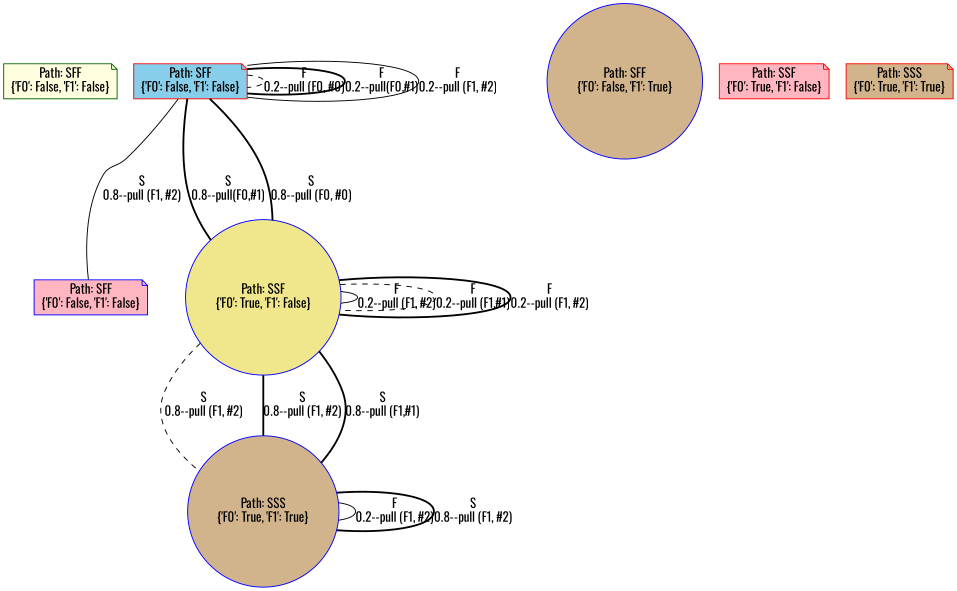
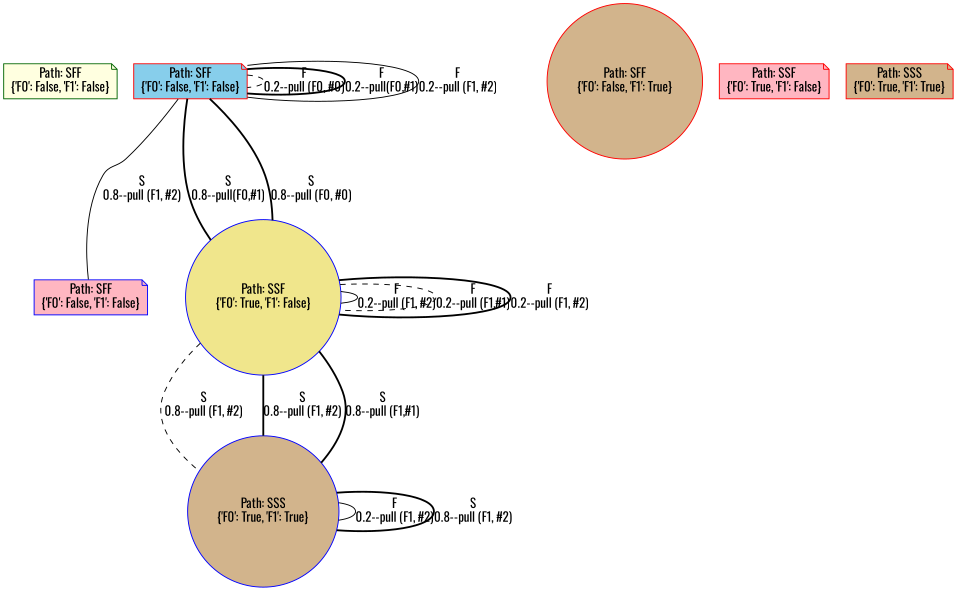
(625, 81) -> (625, 81)
